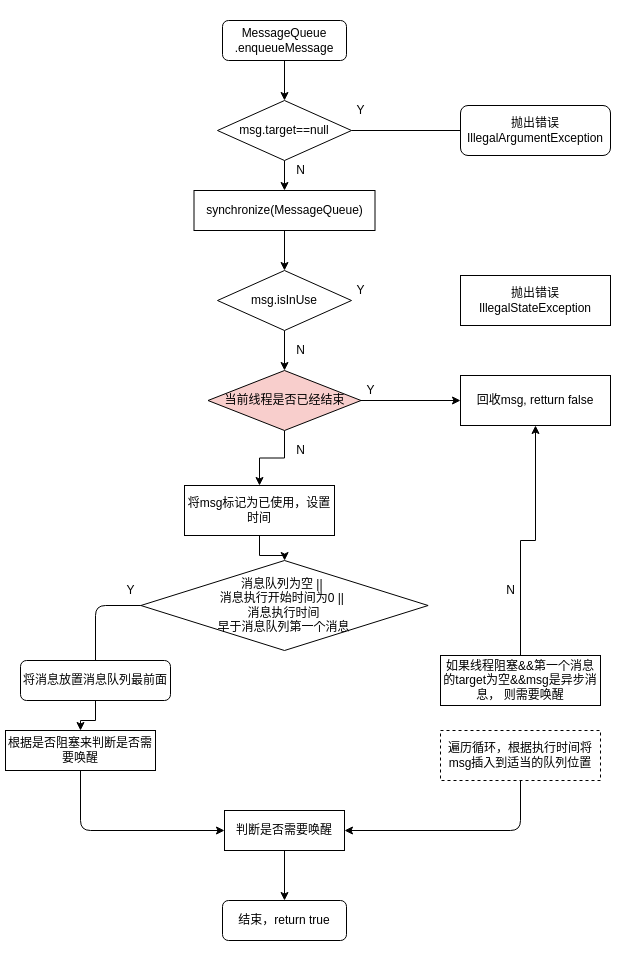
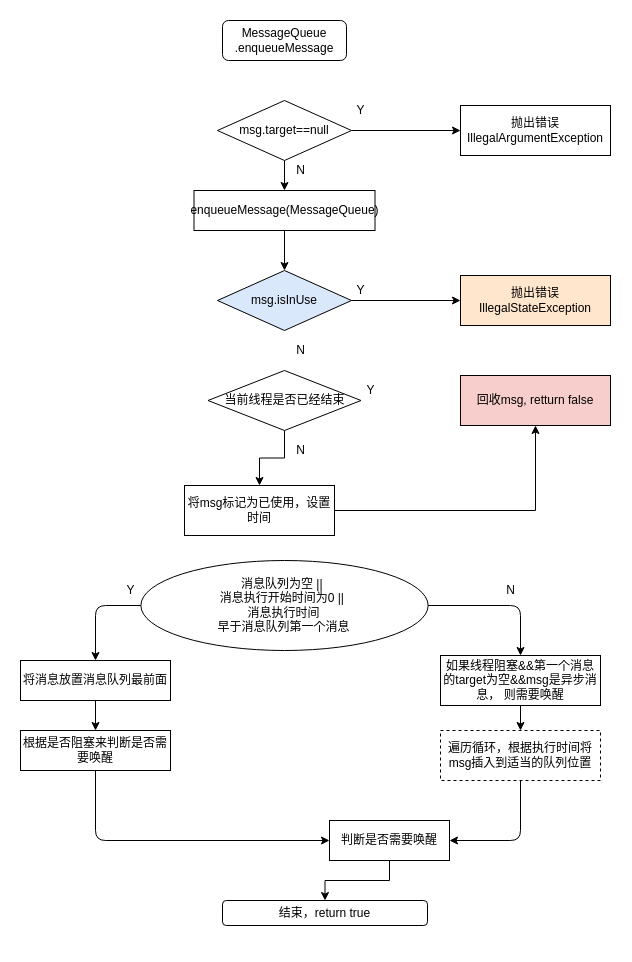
(285, 77) -> none
(455, 131) -> (452, 131)
(536, 131) -> (536, 131)
(285, 211) -> (285, 211)
(285, 301) -> (285, 301)
(536, 301) -> (536, 301)
(285, 347) -> (403, 301)
(285, 401) -> (285, 401)
(407, 401) -> none
(536, 401) -> (536, 401)
(521, 553) -> (521, 722)
(263, 556) -> (434, 511)
(285, 606) -> (285, 606)
none -> (471, 606)
(96, 654) -> (96, 652)
(96, 681) -> (96, 681)
(81, 751) -> (96, 751)
(285, 831) -> (390, 841)
(285, 921) -> (325, 913)
